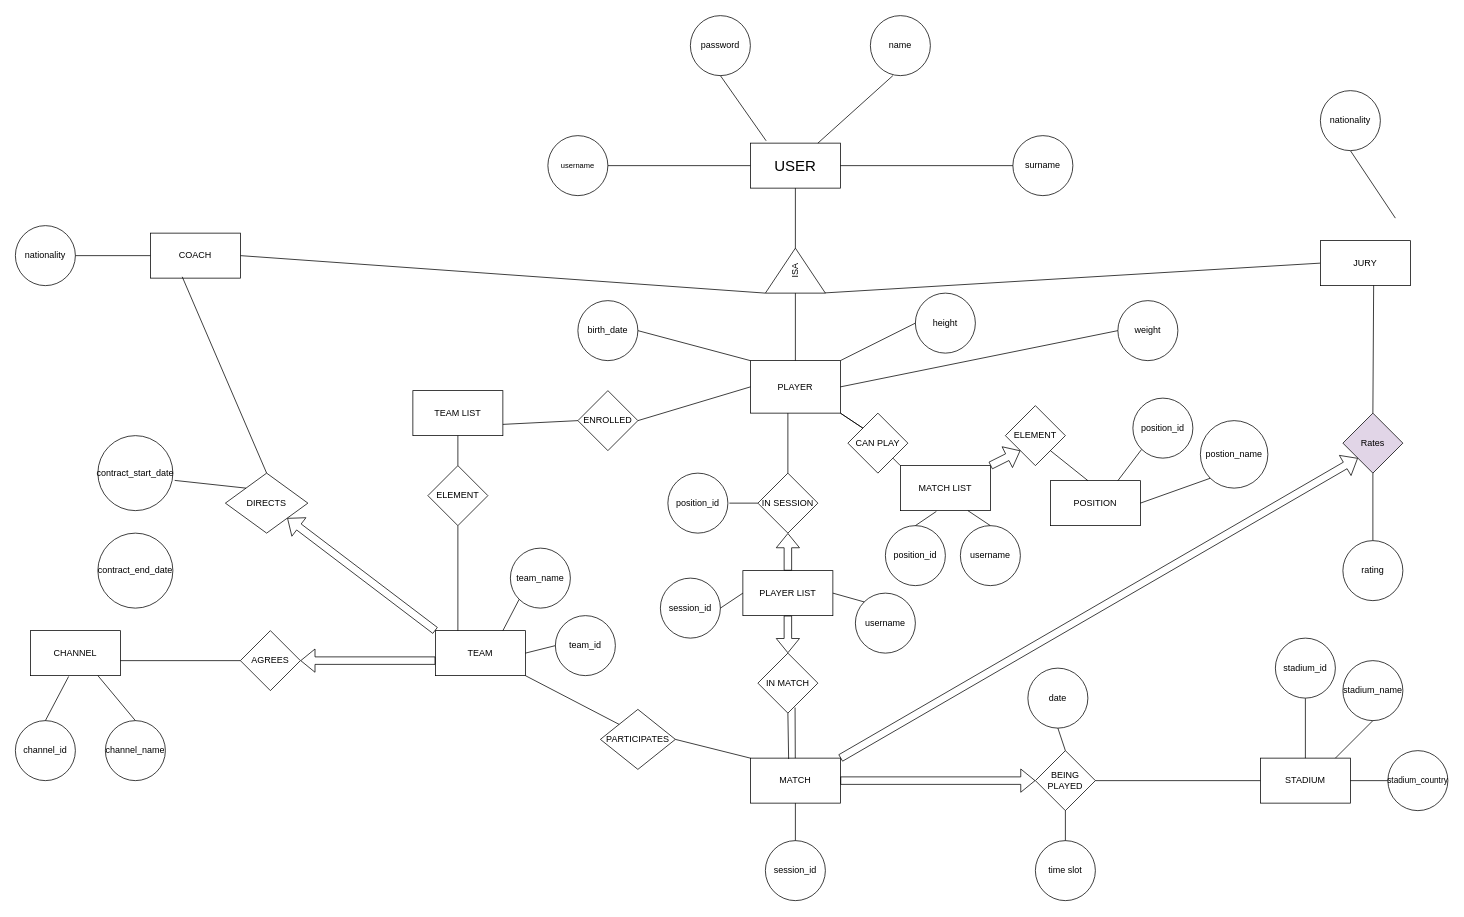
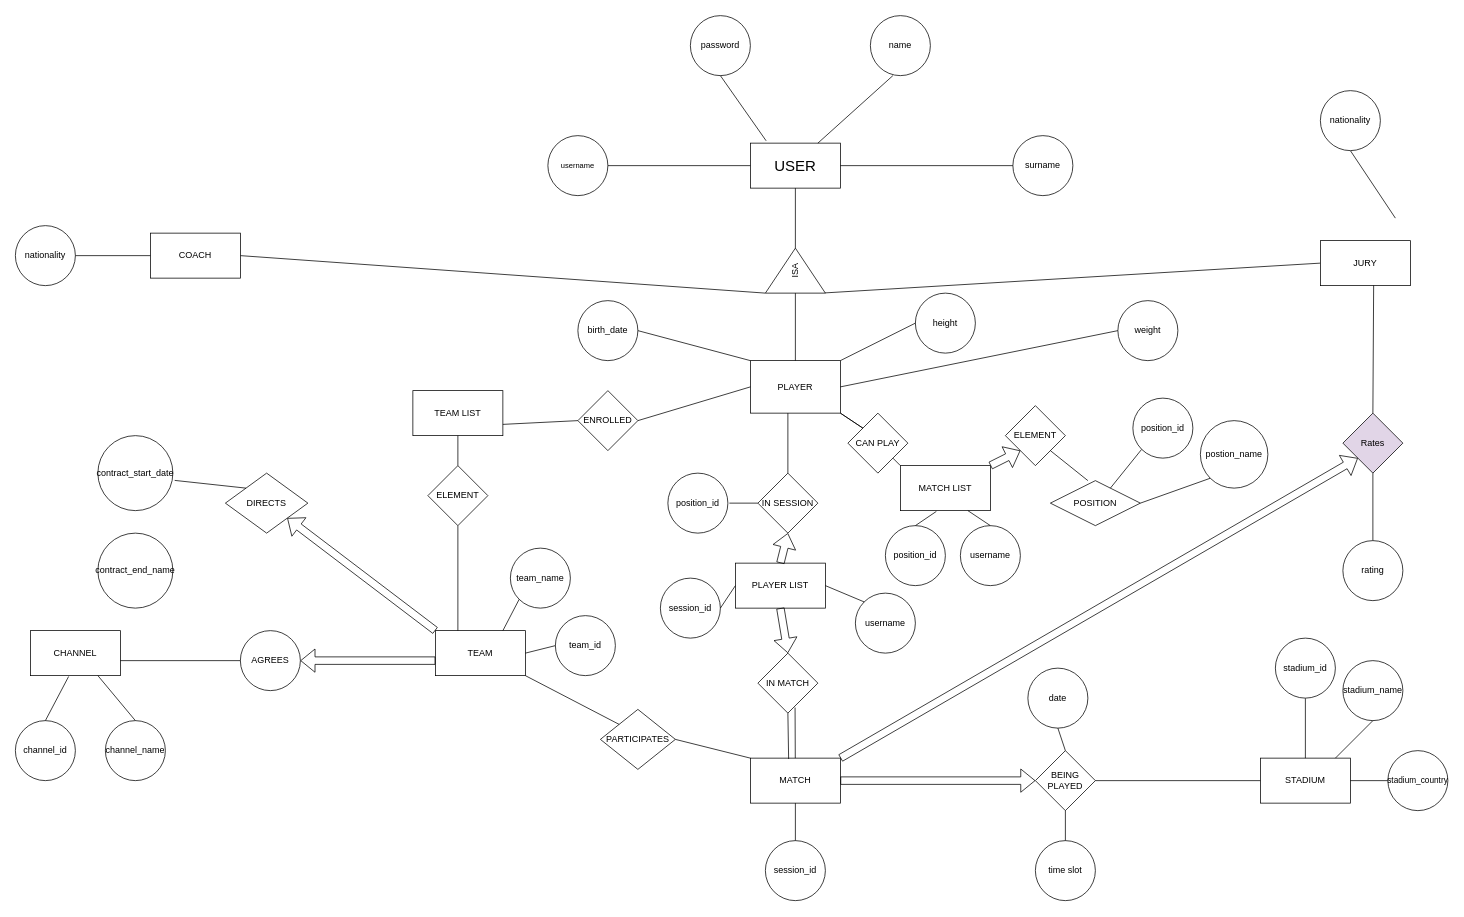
(224, 374) -> none
(1095, 503) -> (1095, 503)
(135, 570) -> (135, 570)
(788, 593) -> (780, 585)
(270, 660) -> (270, 660)
